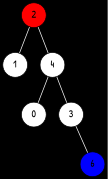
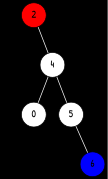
(15, 65) -> none
(71, 115) -> (71, 115)
